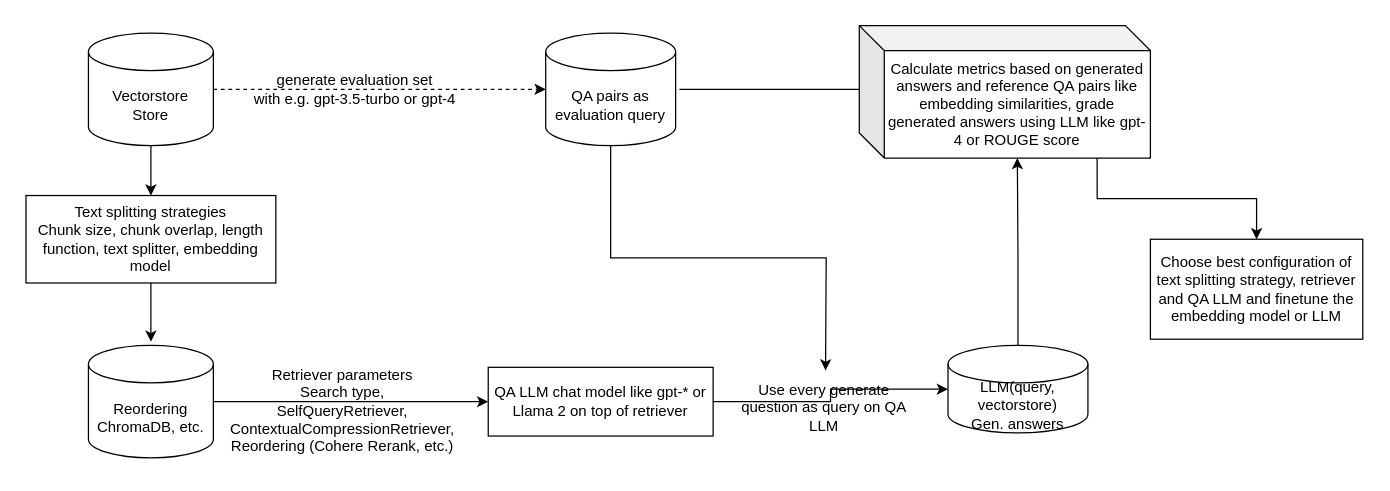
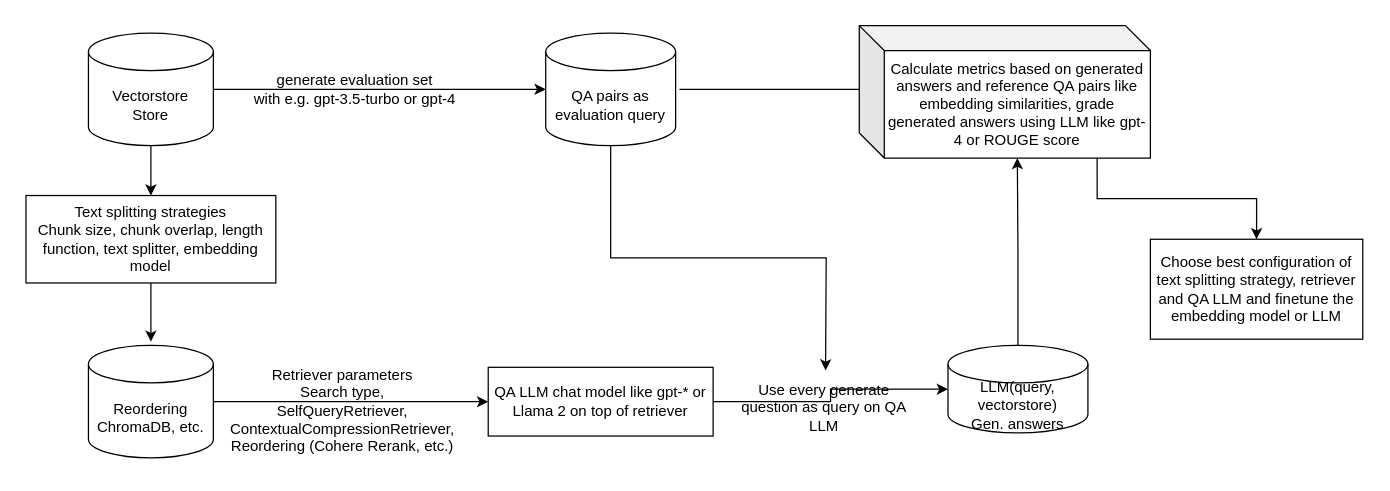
(375, 89) -> (375, 89)
